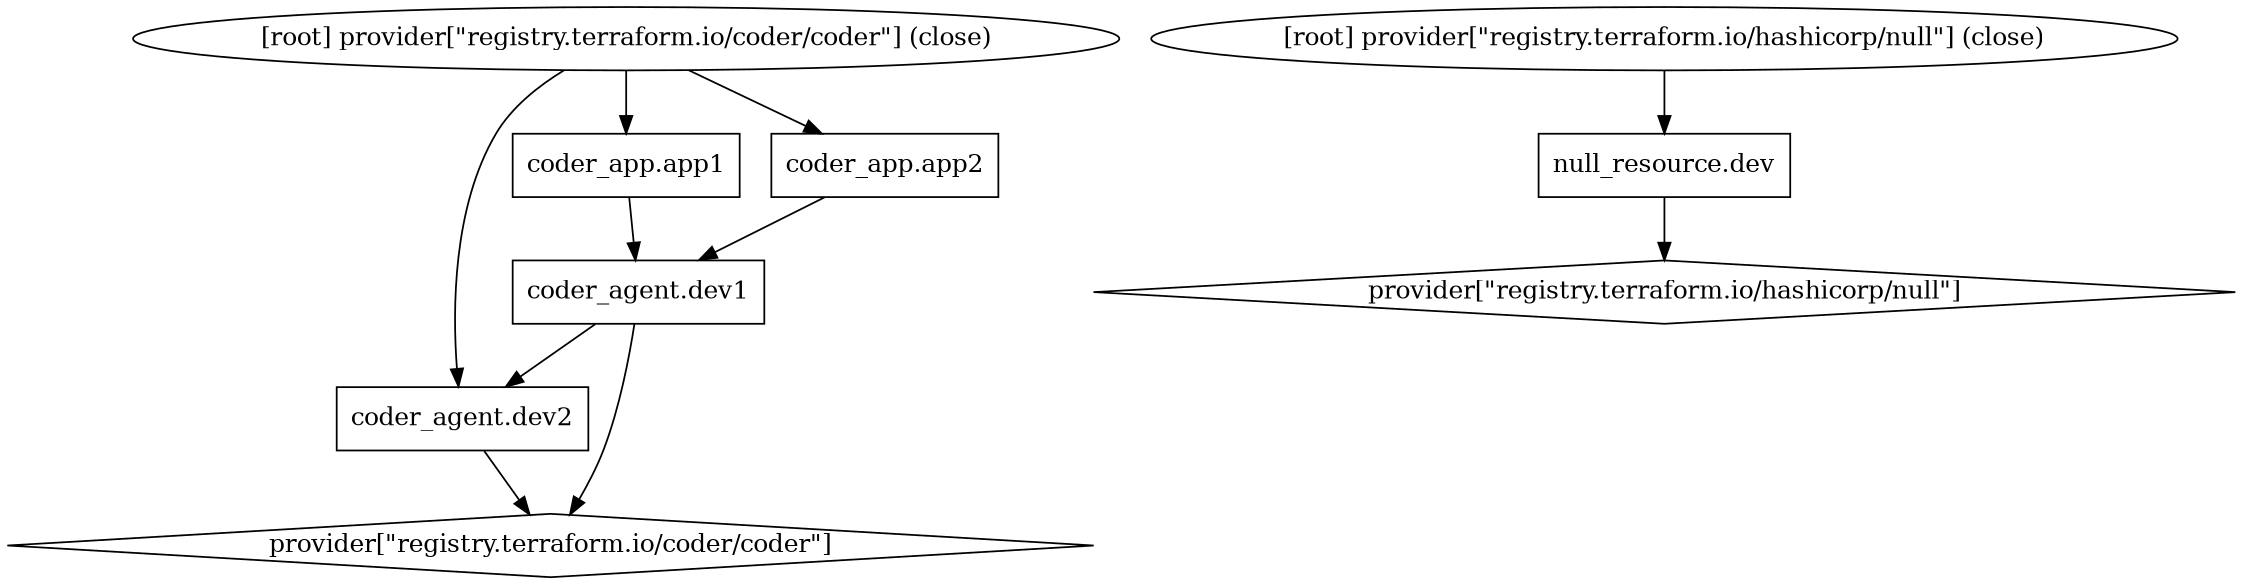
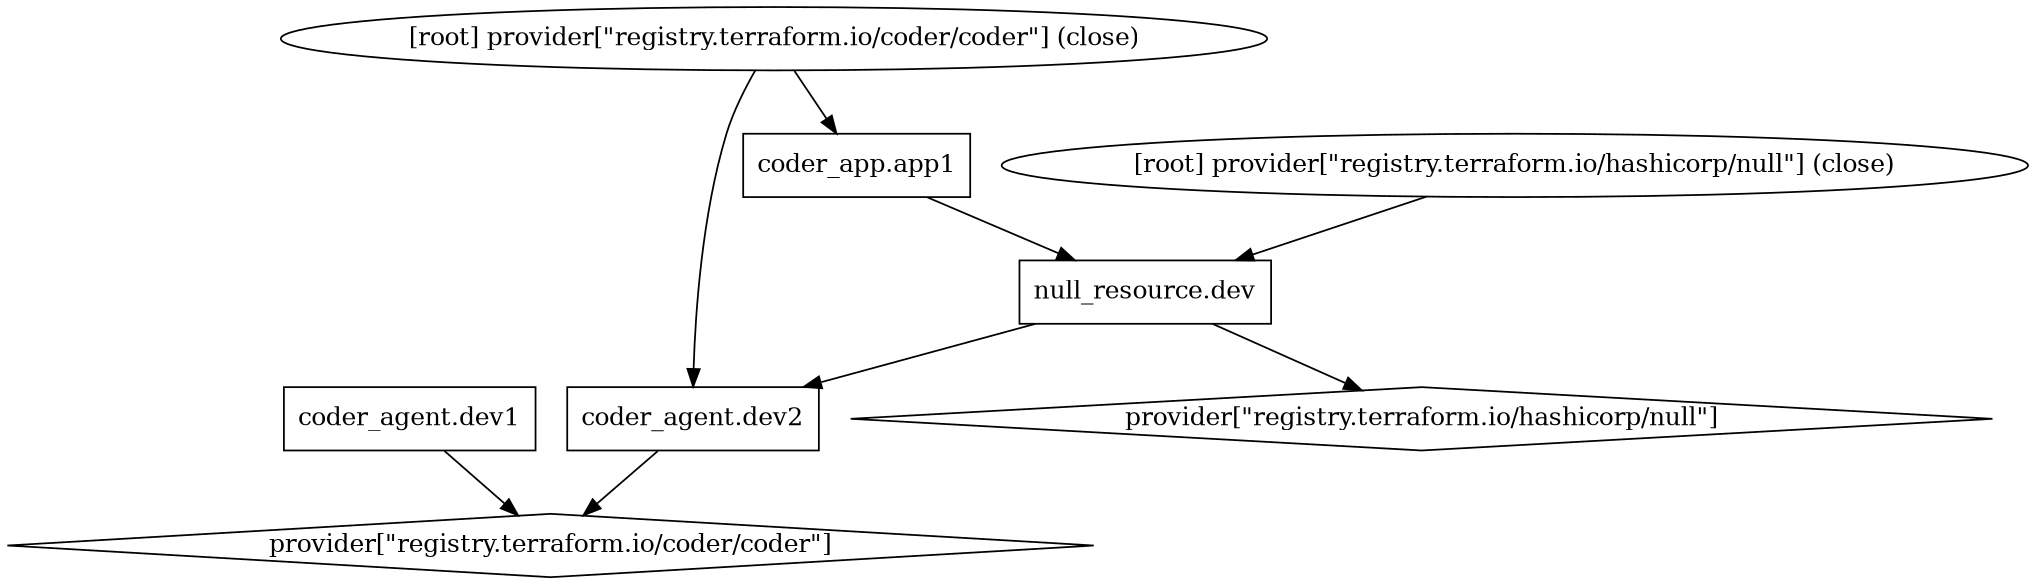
(885, 165) -> none
(631, 220) -> (993, 225)
(558, 350) -> (928, 353)
